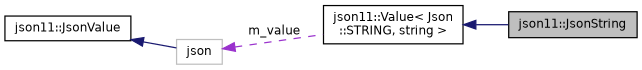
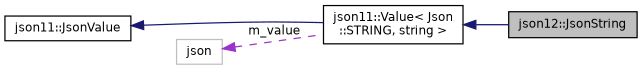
(573, 25) -> (573, 25)
(160, 45) -> (233, 22)
